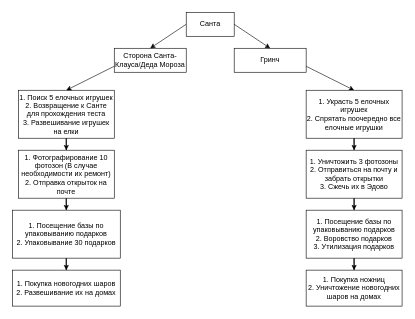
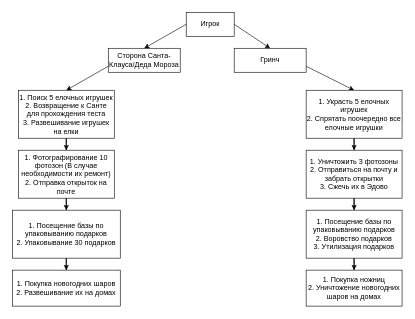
(210, 24) -> (210, 24)
(150, 60) -> (144, 60)
